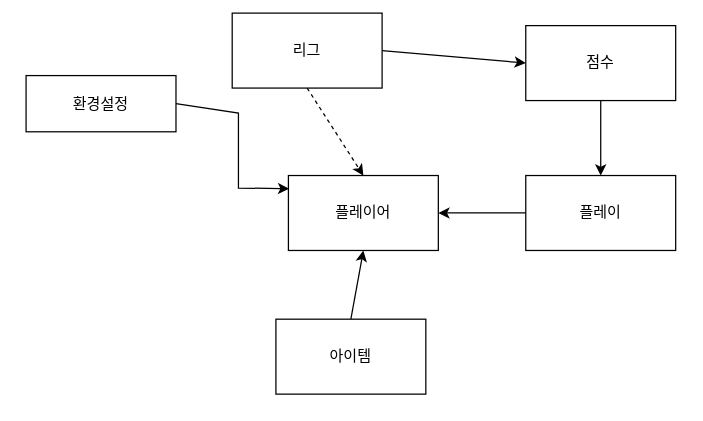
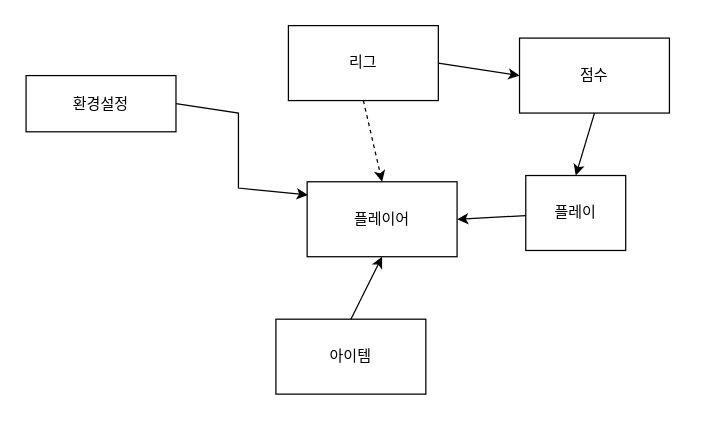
(307, 51) -> (363, 63)
(601, 63) -> (594, 76)
(363, 213) -> (382, 219)
(601, 213) -> (576, 213)
